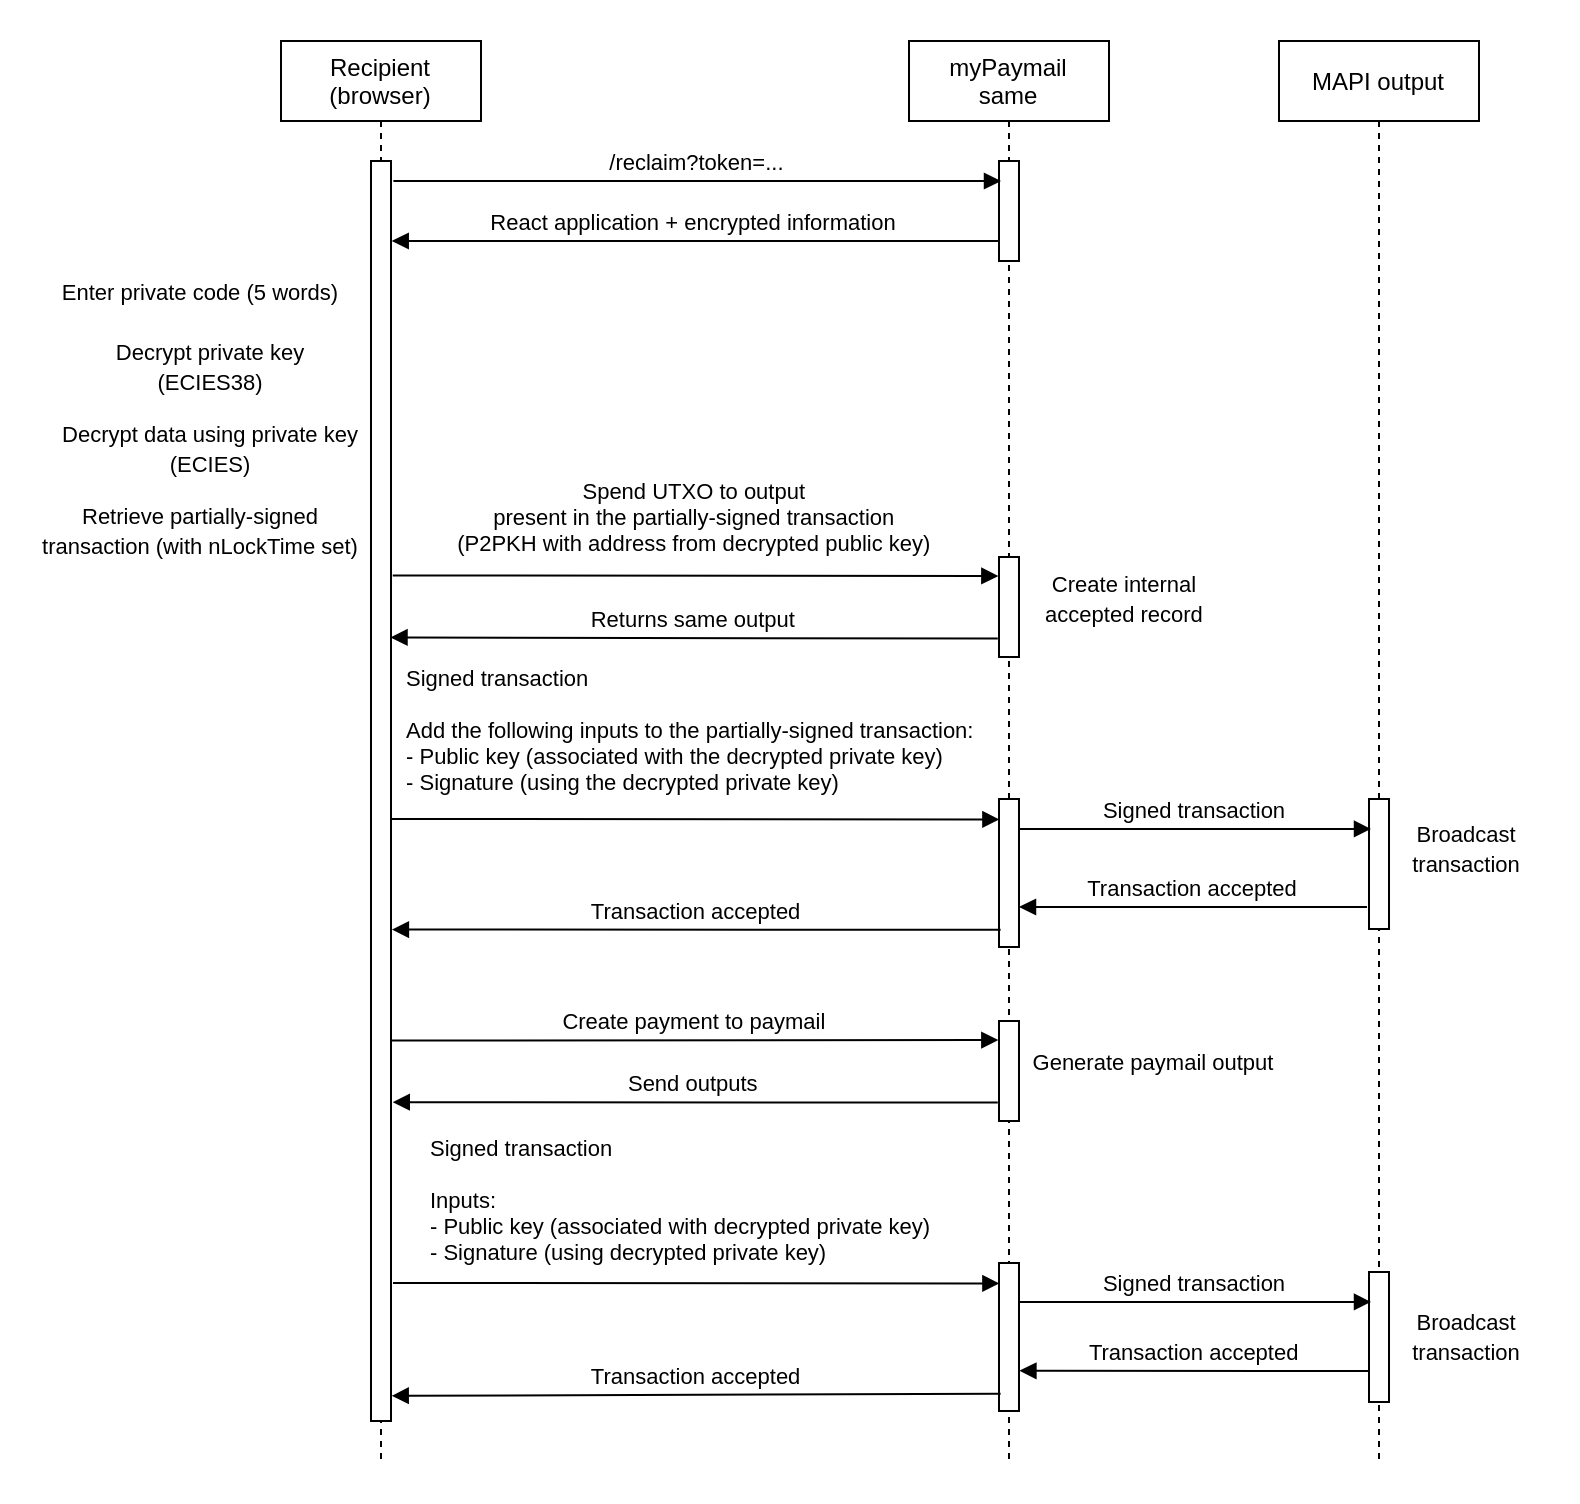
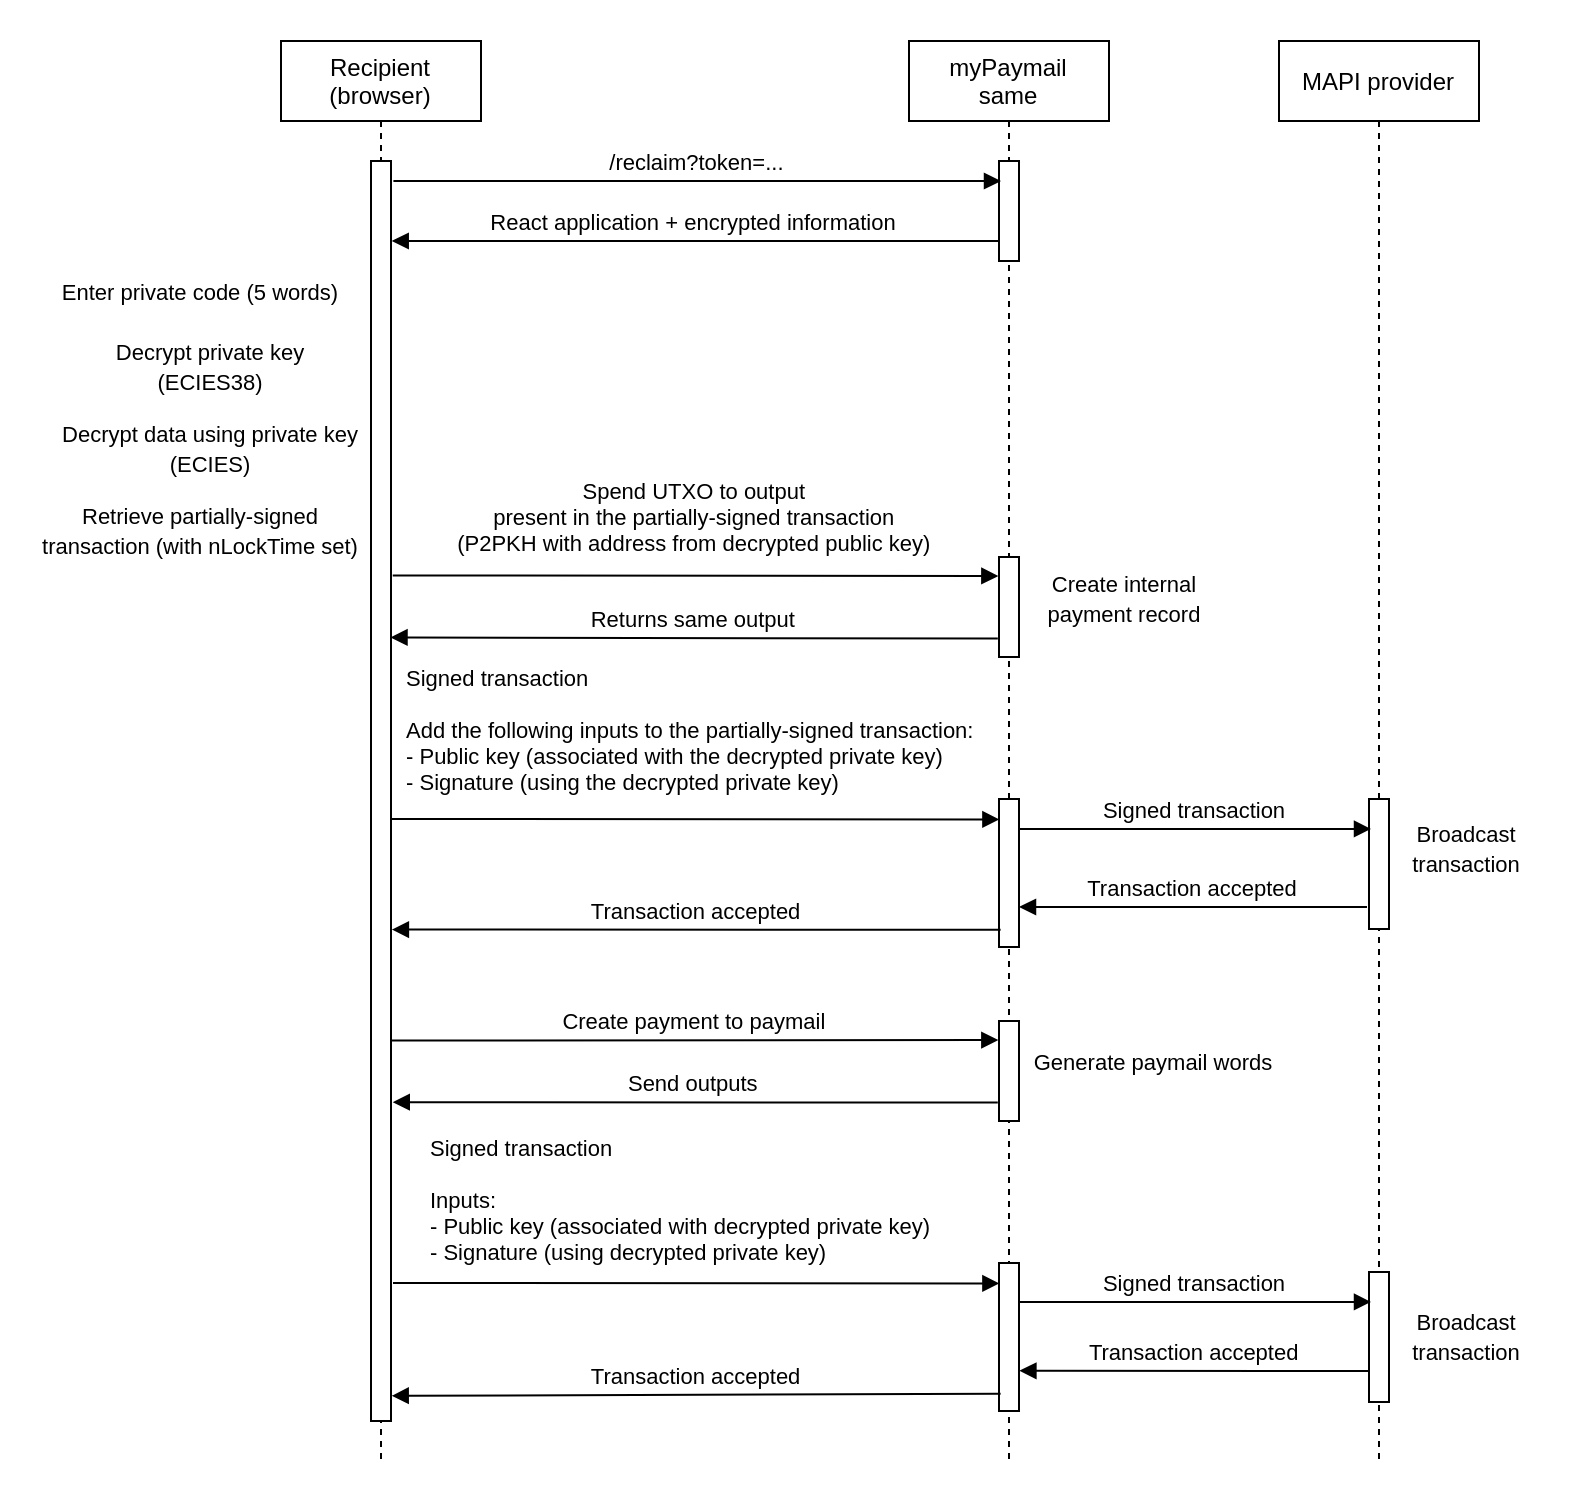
(1378, 82) -> (1378, 82)
(1125, 599) -> (1125, 599)
(1154, 1063) -> (1154, 1063)
